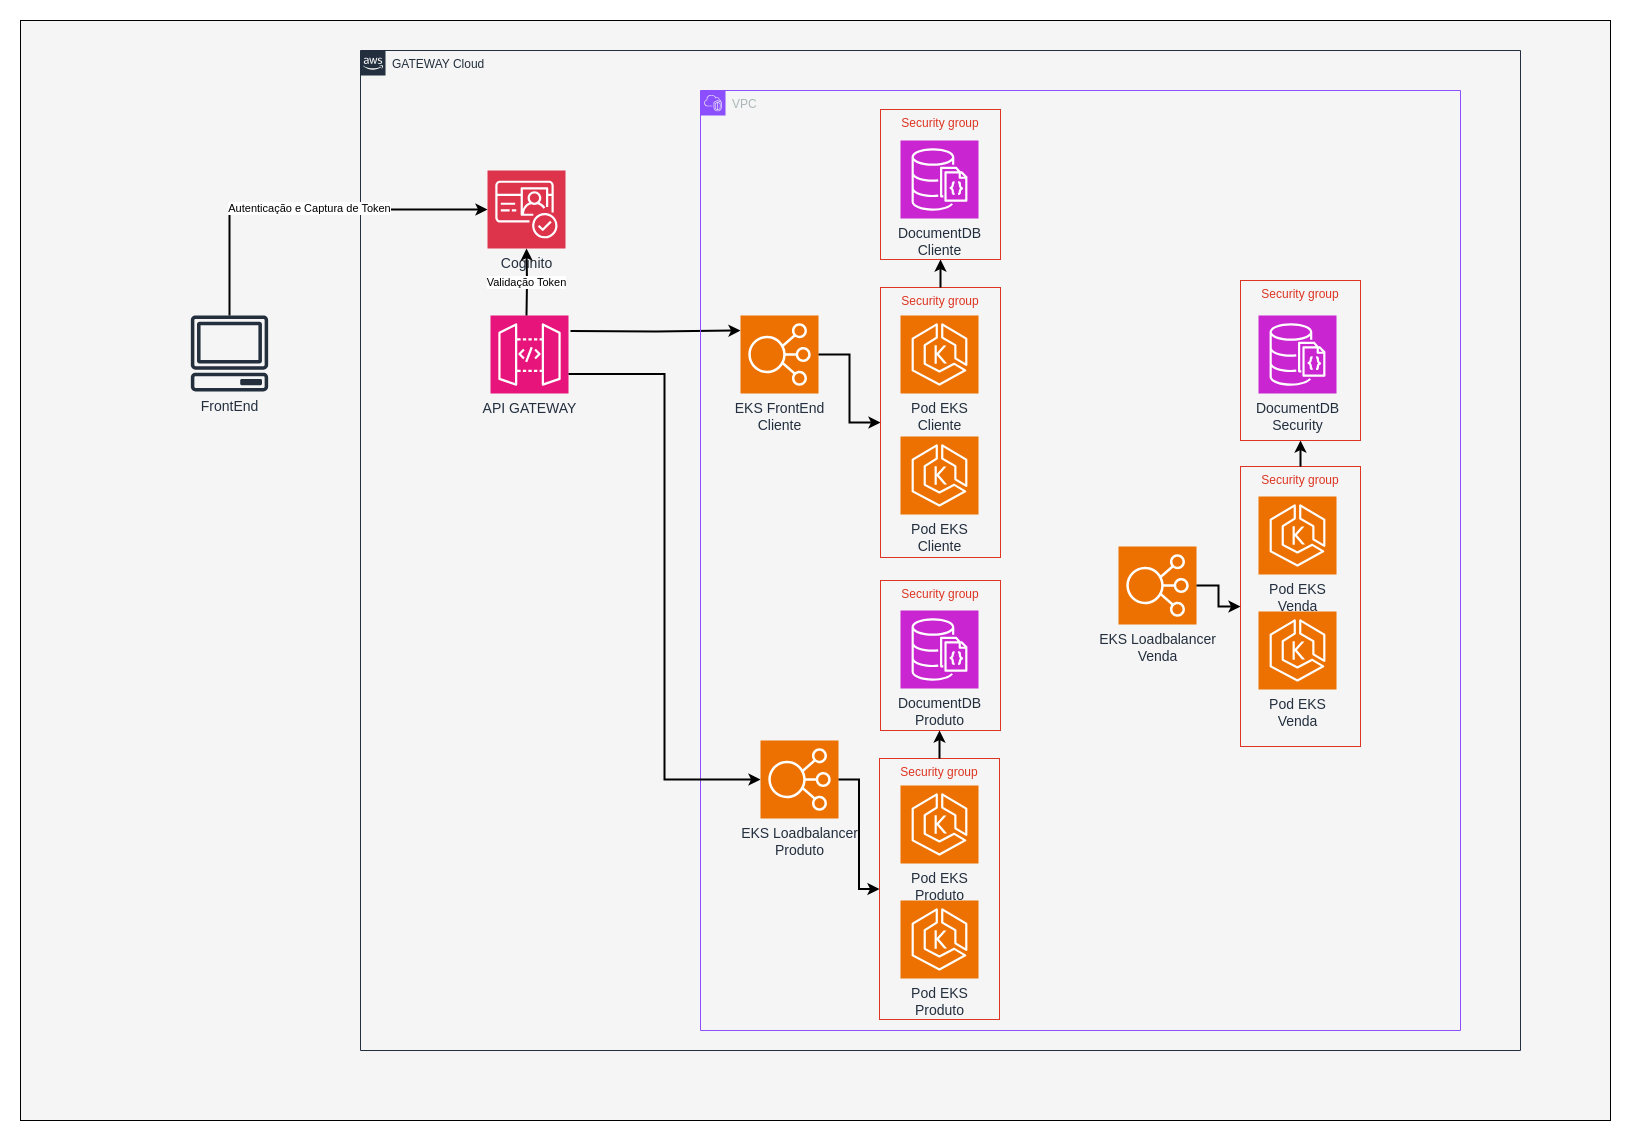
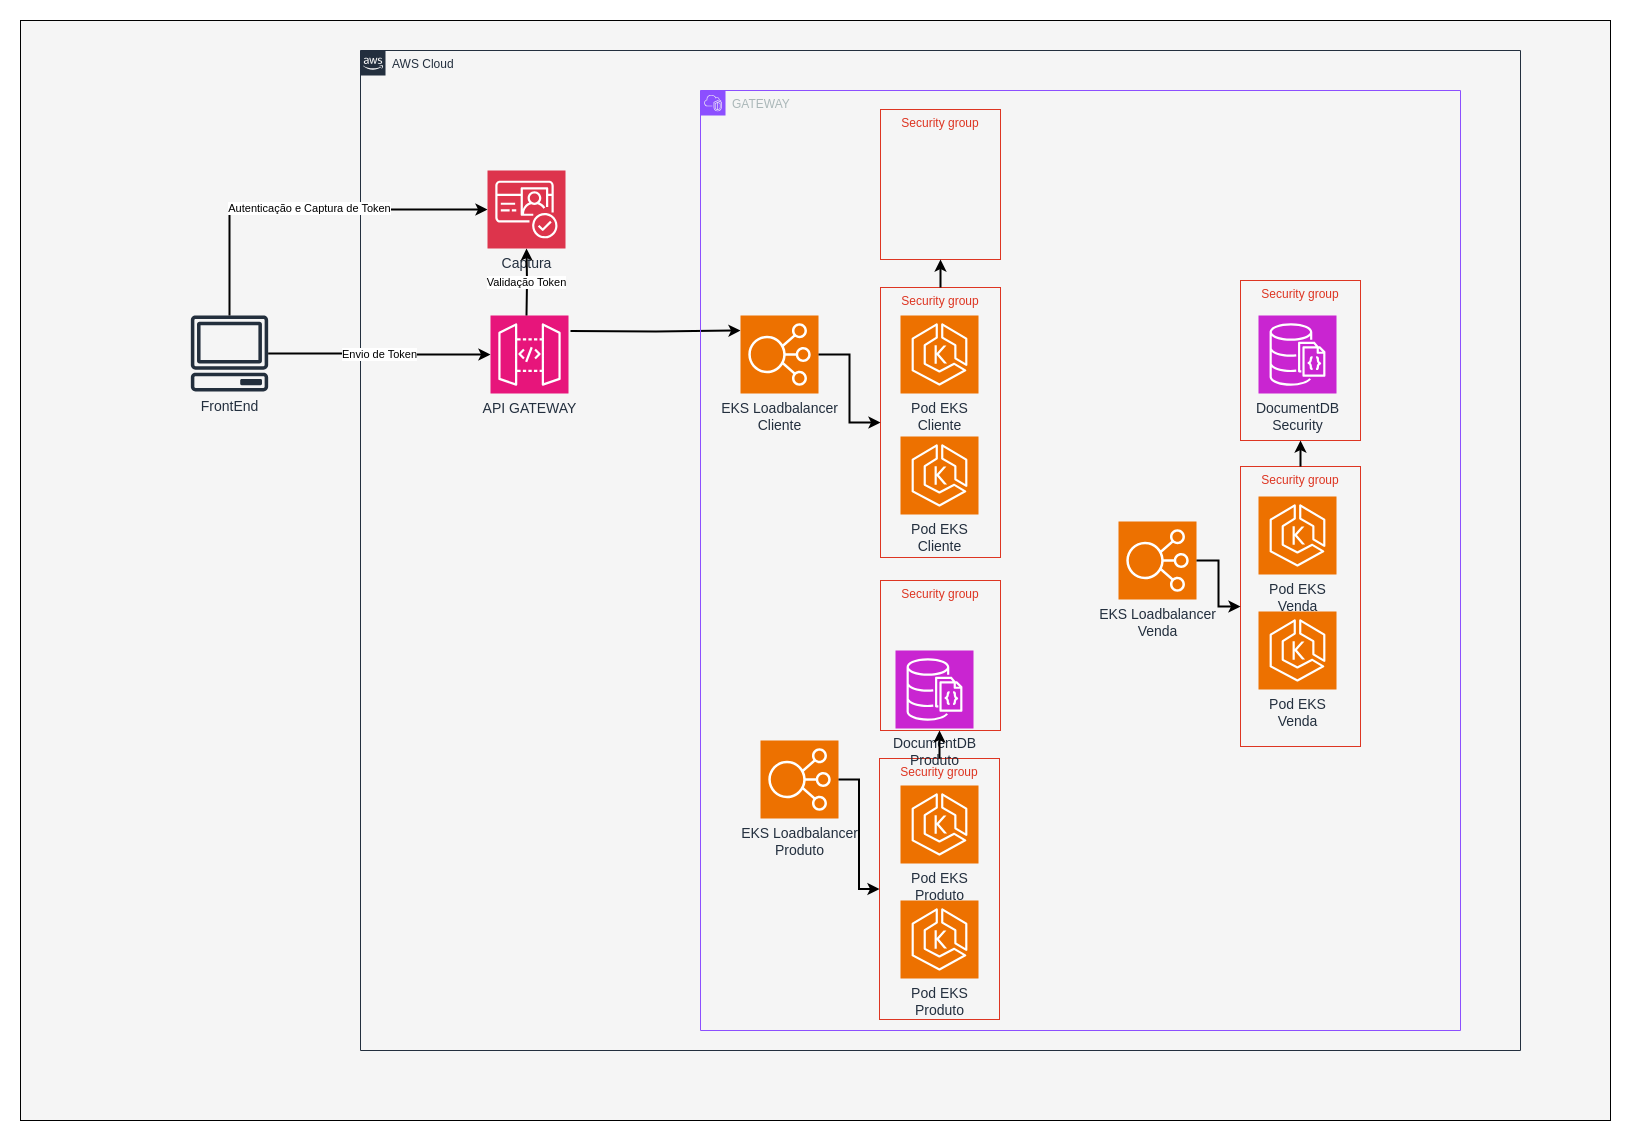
(433, 65) -> (420, 65)
(743, 105) -> (756, 105)
(940, 180) -> none
(527, 263) -> (527, 263)
none -> (375, 354)
(780, 415) -> (780, 415)
(665, 572) -> none
(1158, 586) -> (1158, 561)
(940, 650) -> (935, 690)
